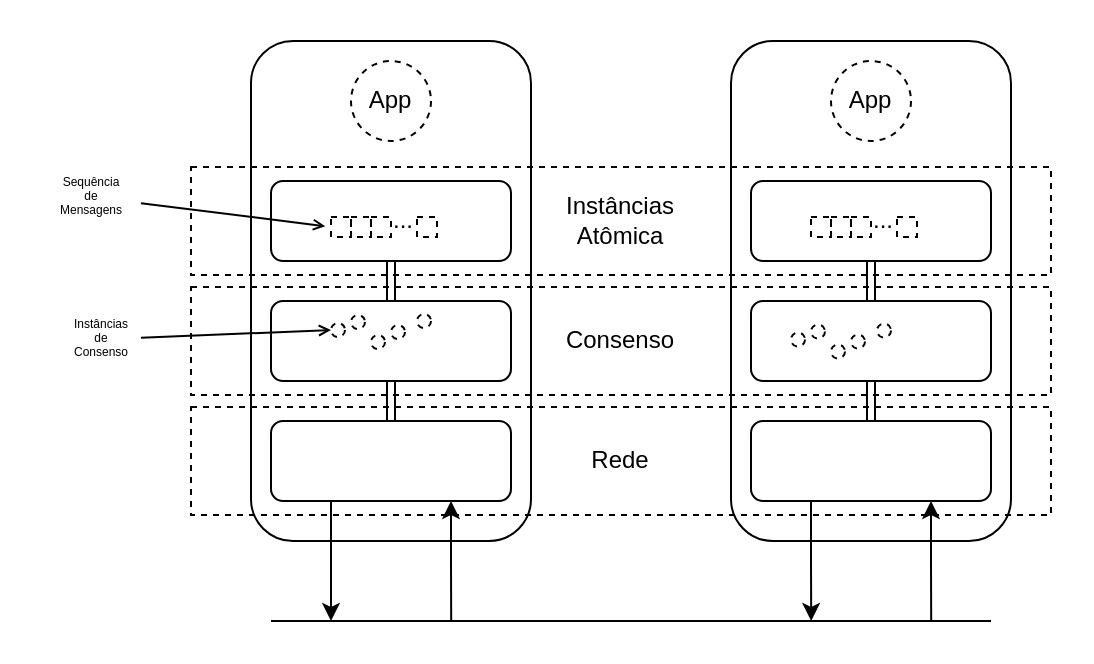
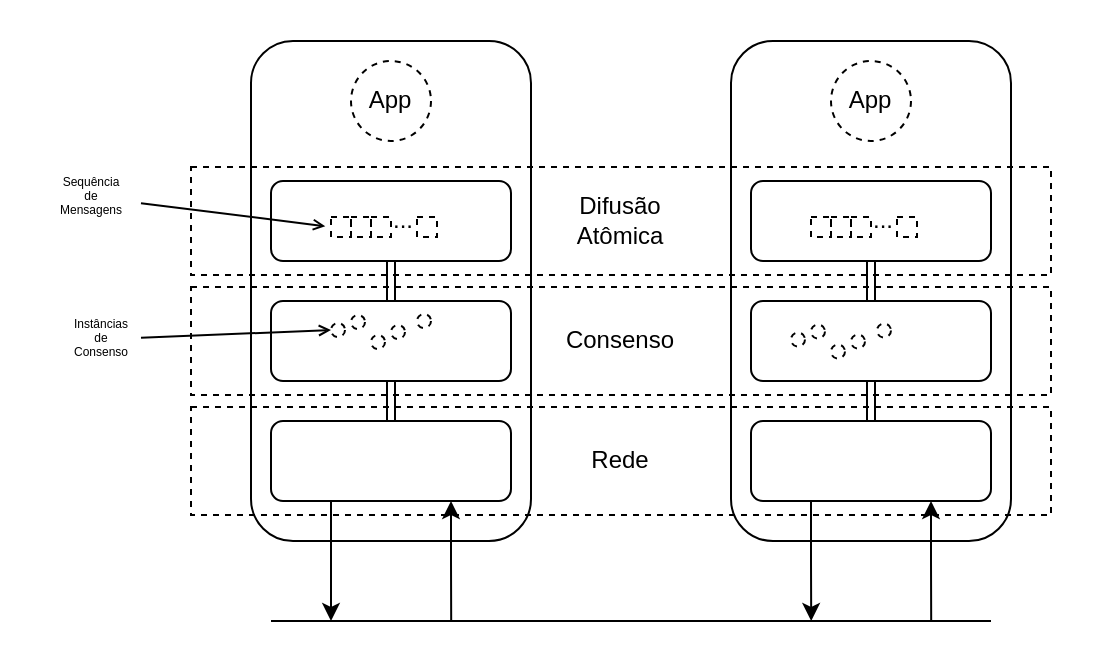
(621, 221) -> (621, 221)
